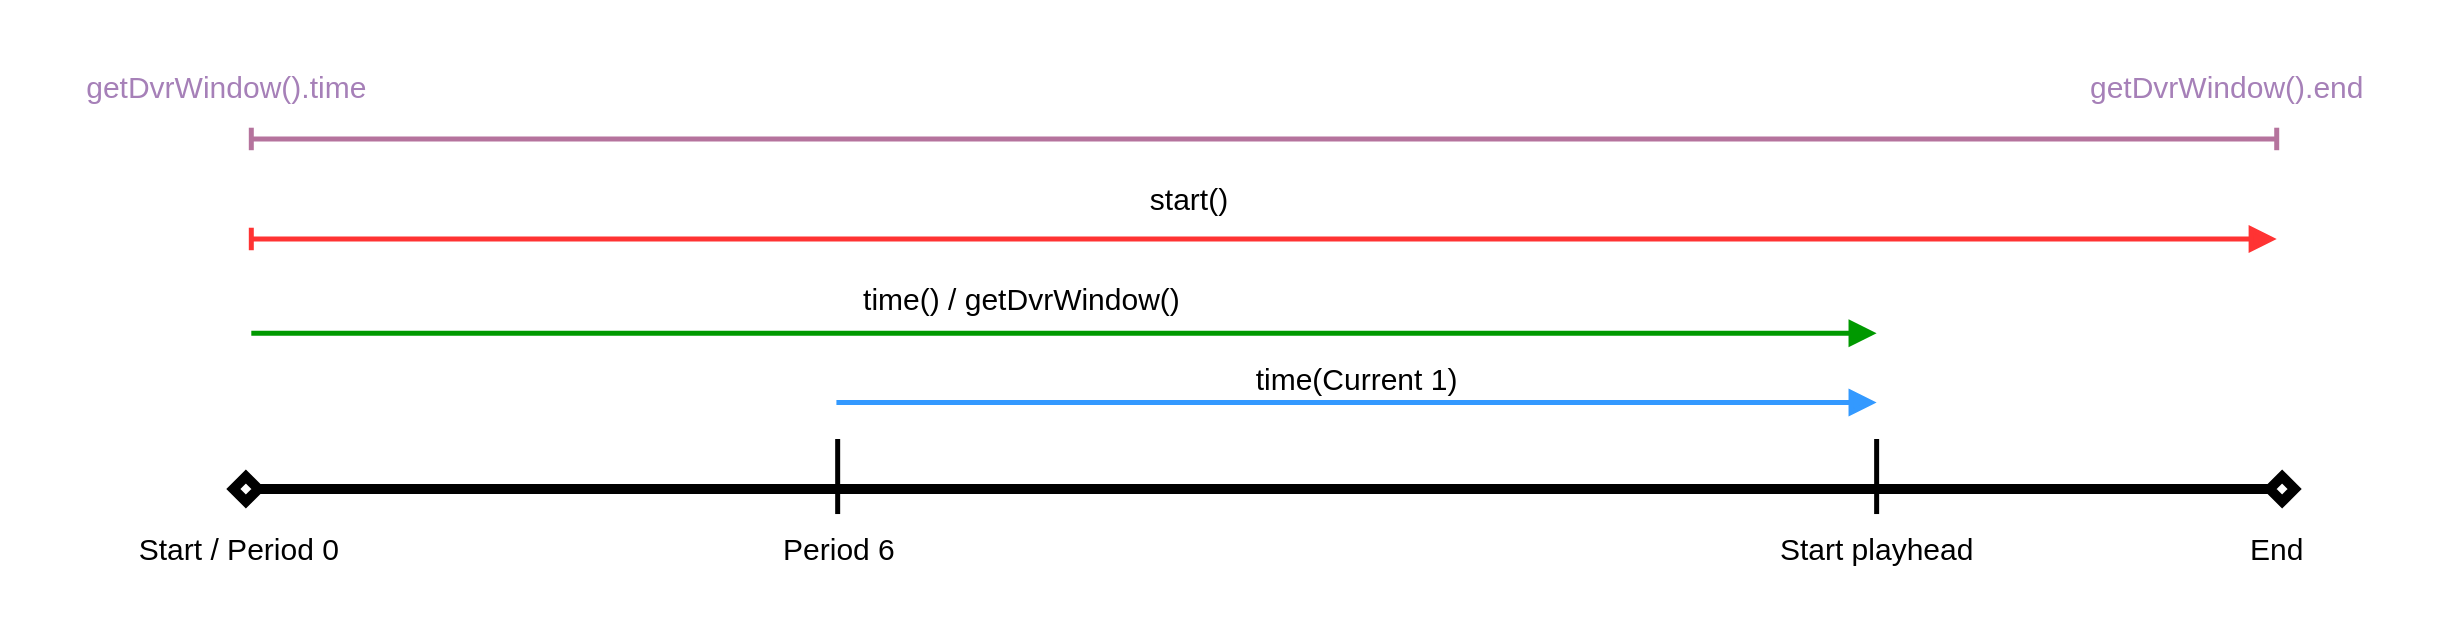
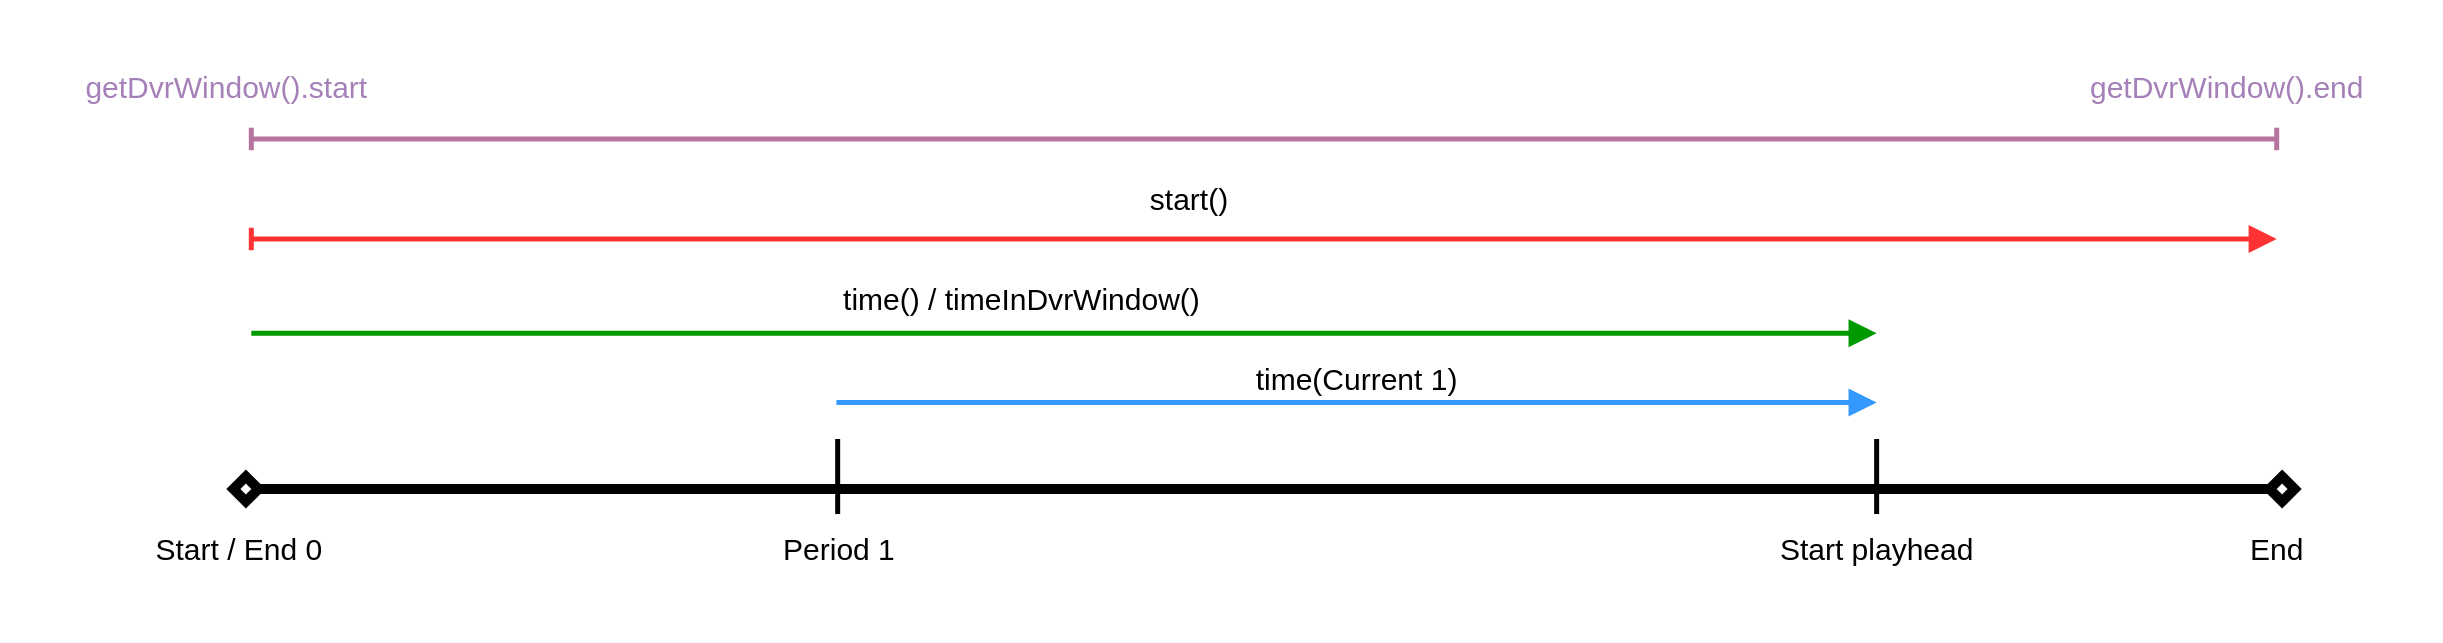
(228, 89) -> (228, 89)
(1023, 301) -> (1023, 301)
(240, 551) -> (240, 551)
(840, 551) -> (840, 551)
